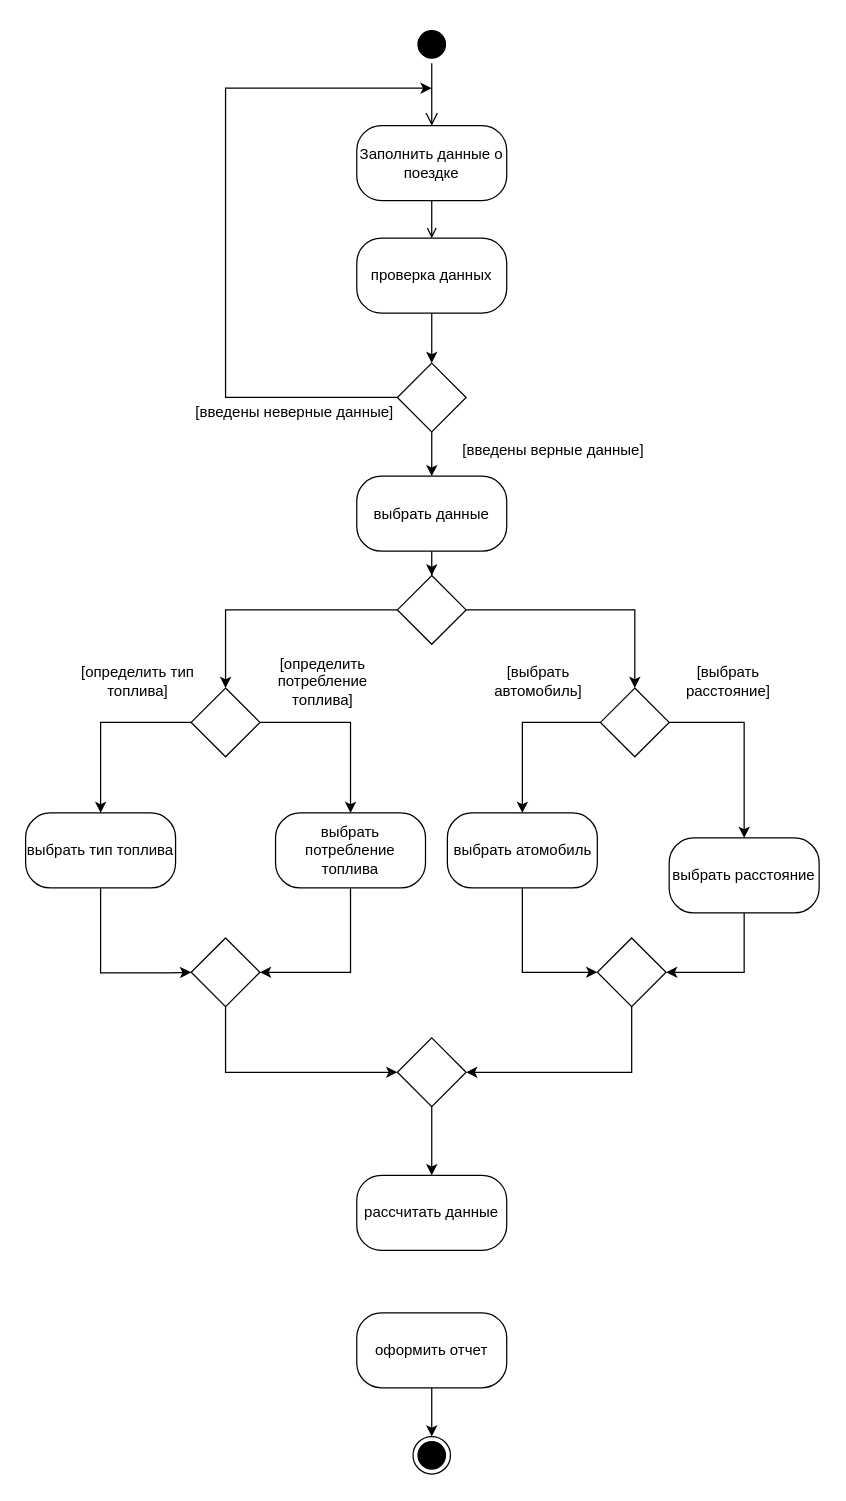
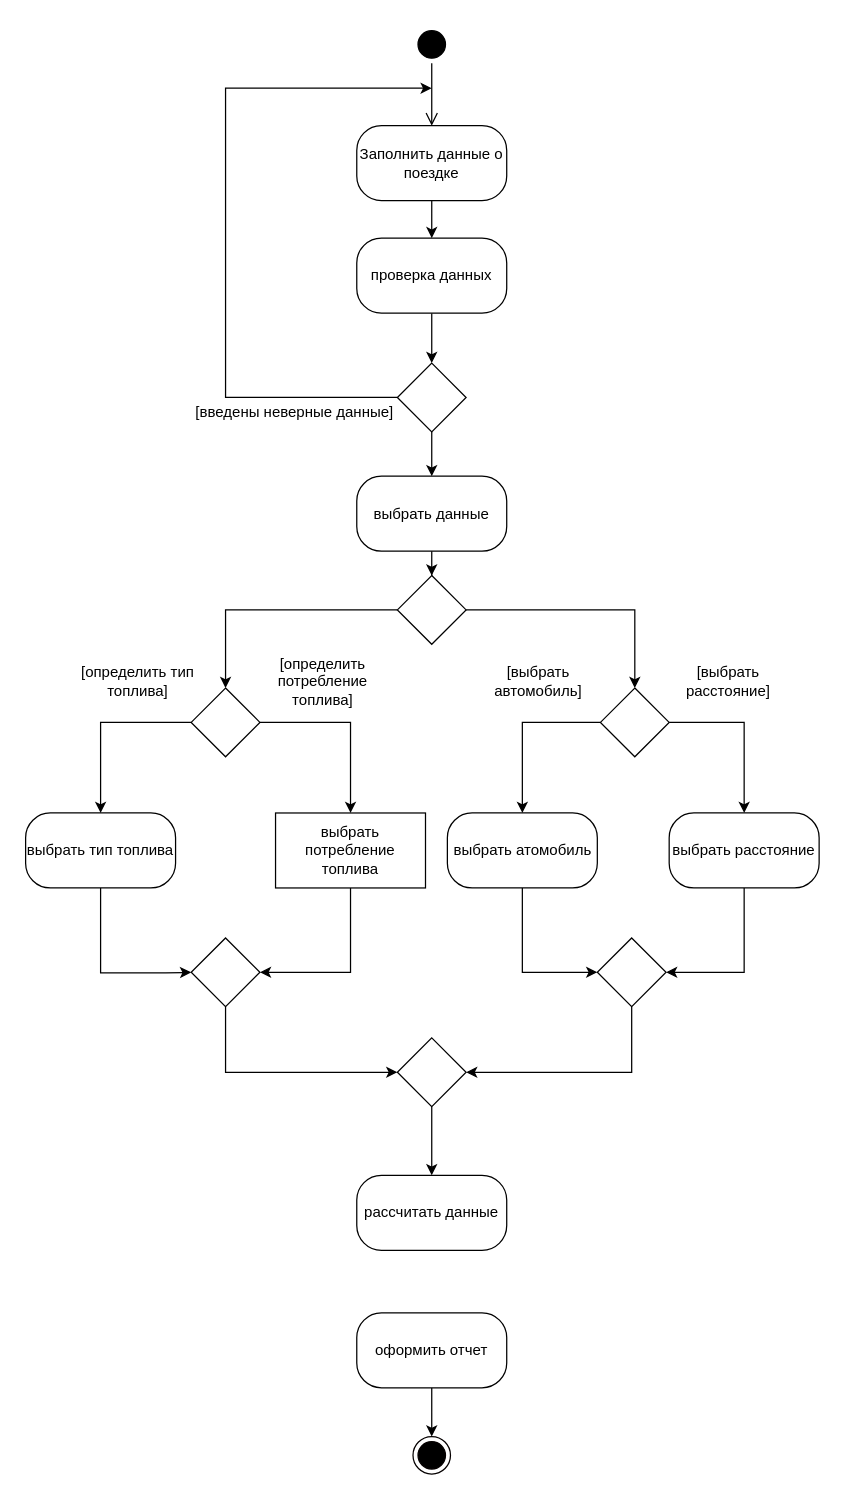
(432, 230) -> (432, 228)
(554, 451) -> none
(351, 851) -> (351, 851)
(744, 876) -> (744, 851)
